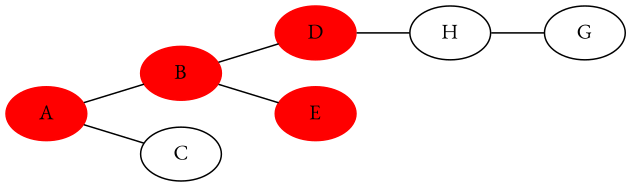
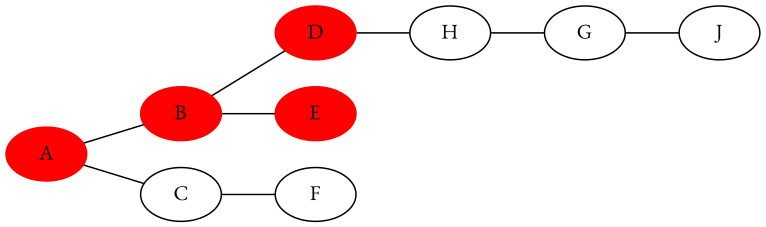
none -> (719, 33)
none -> (316, 194)
